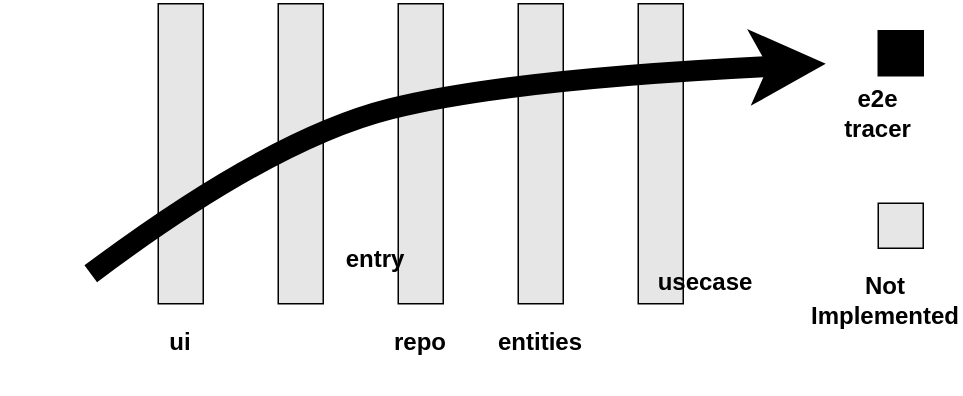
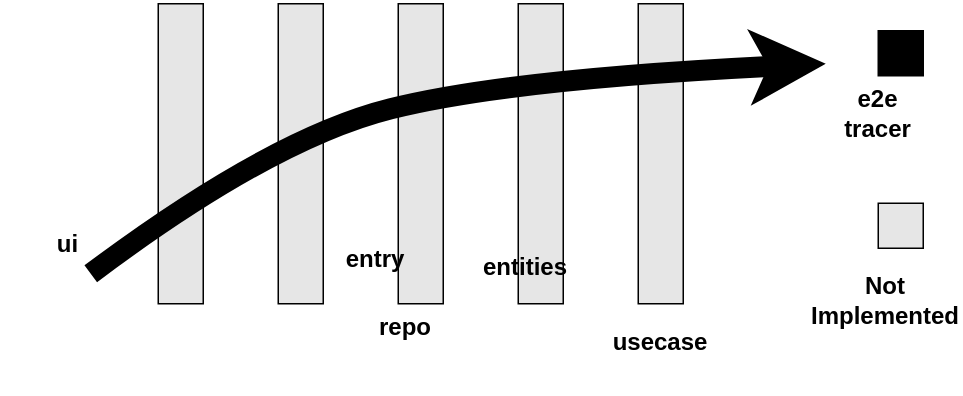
(706, 281) -> (661, 341)
(181, 341) -> (68, 244)
(421, 341) -> (406, 326)
(541, 341) -> (526, 266)
